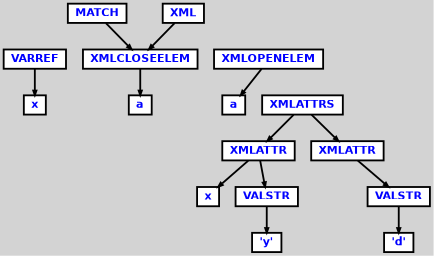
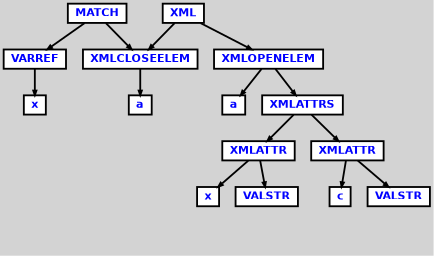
none -> (68, 35)
none -> (224, 35)
none -> (284, 80)
none -> (340, 197)
(267, 242) -> none
(399, 242) -> none
